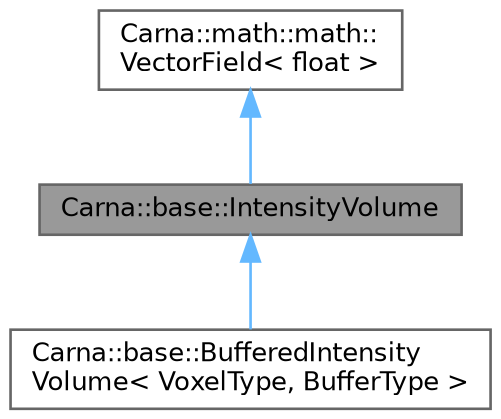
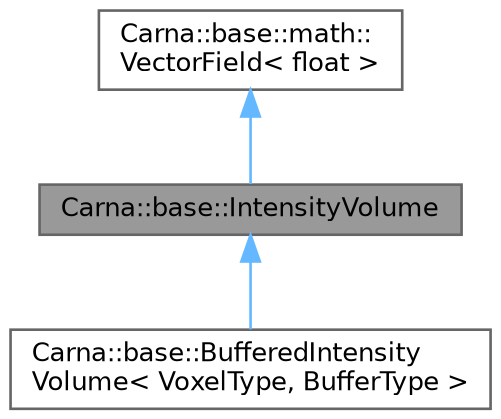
(251, 50) -> (251, 50)
